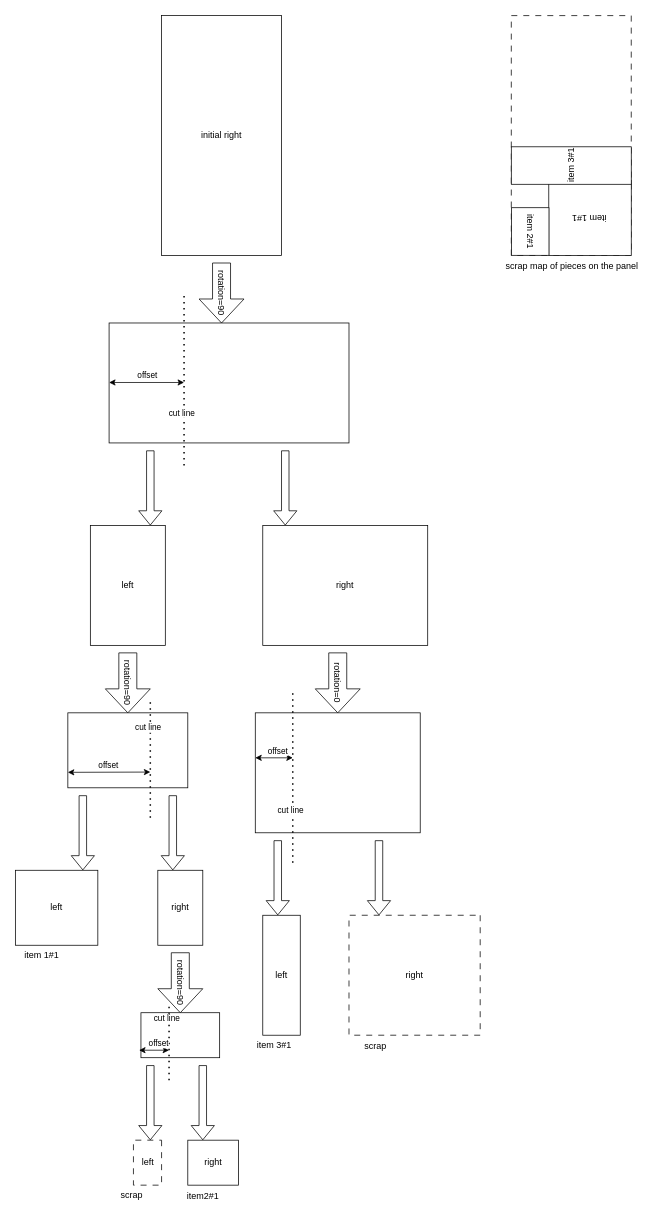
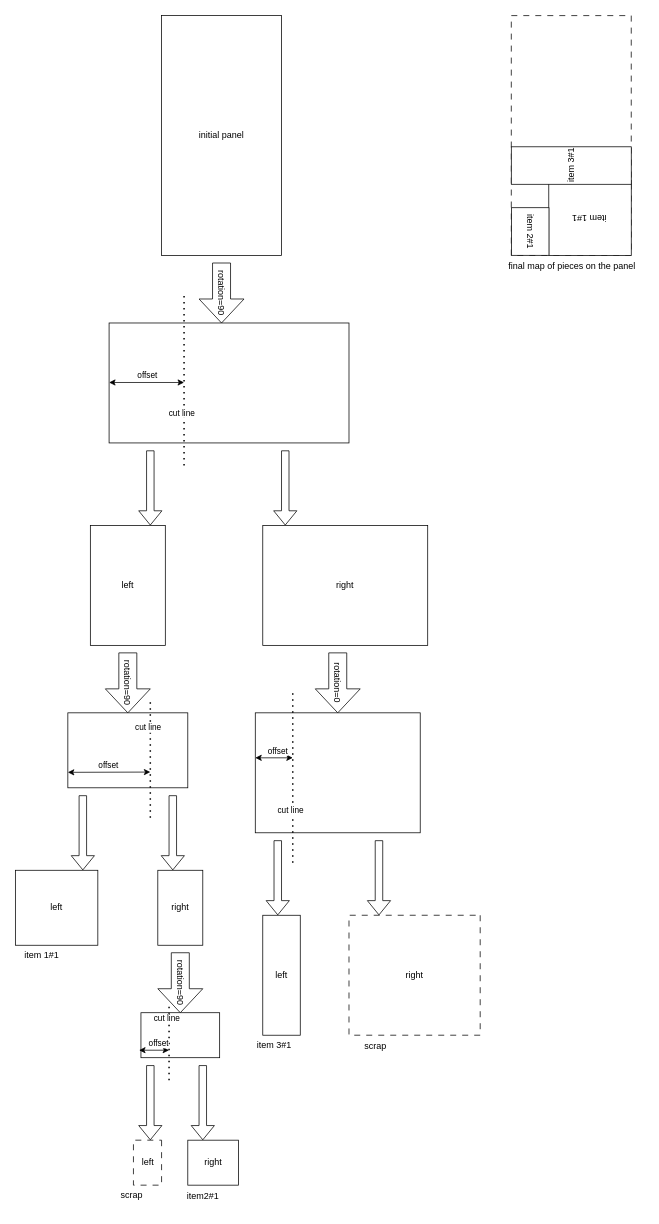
(222, 135) -> (222, 135)
(572, 267) -> (572, 267)
